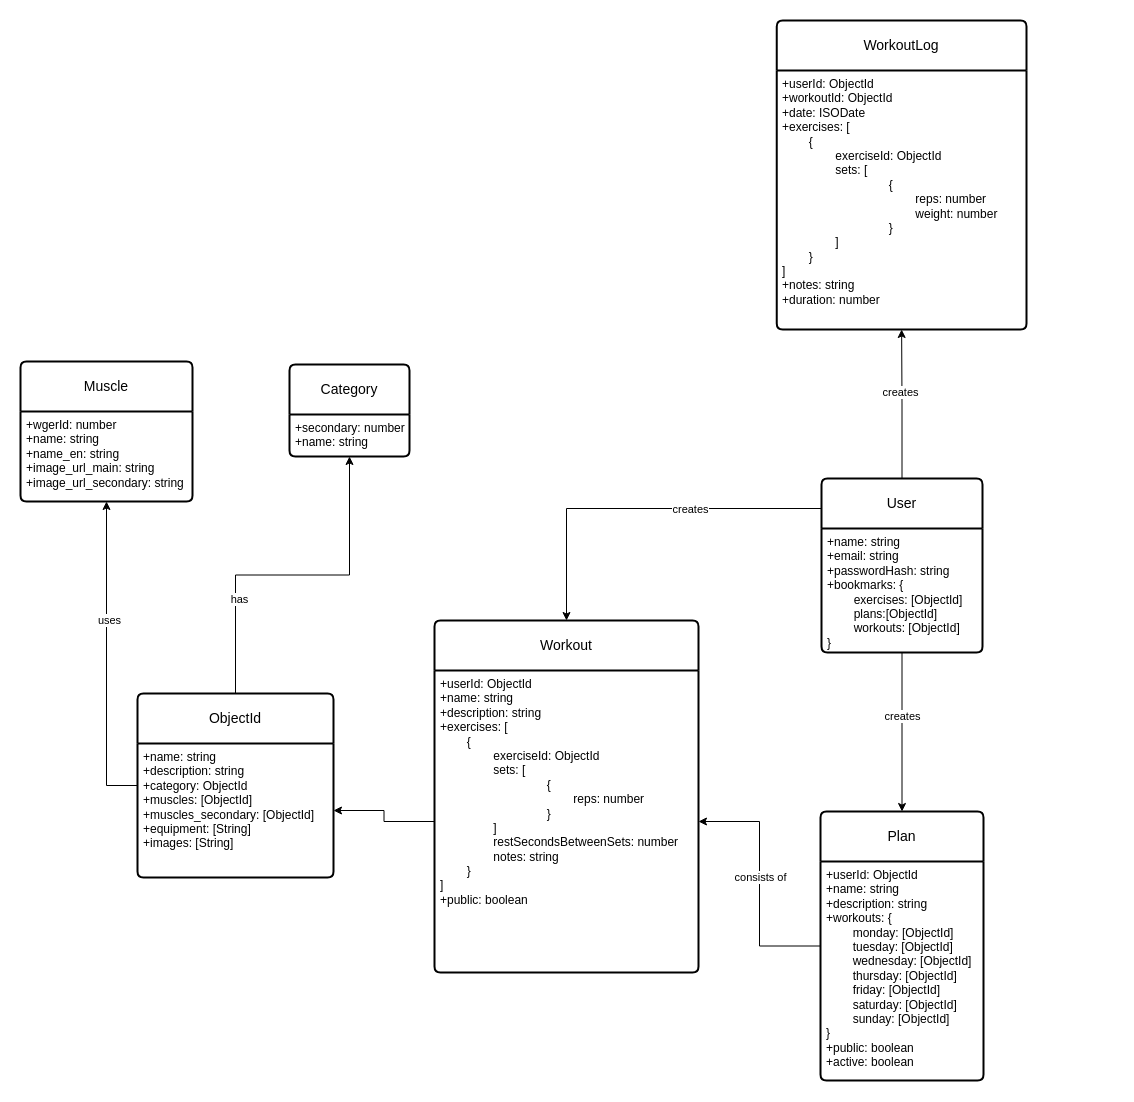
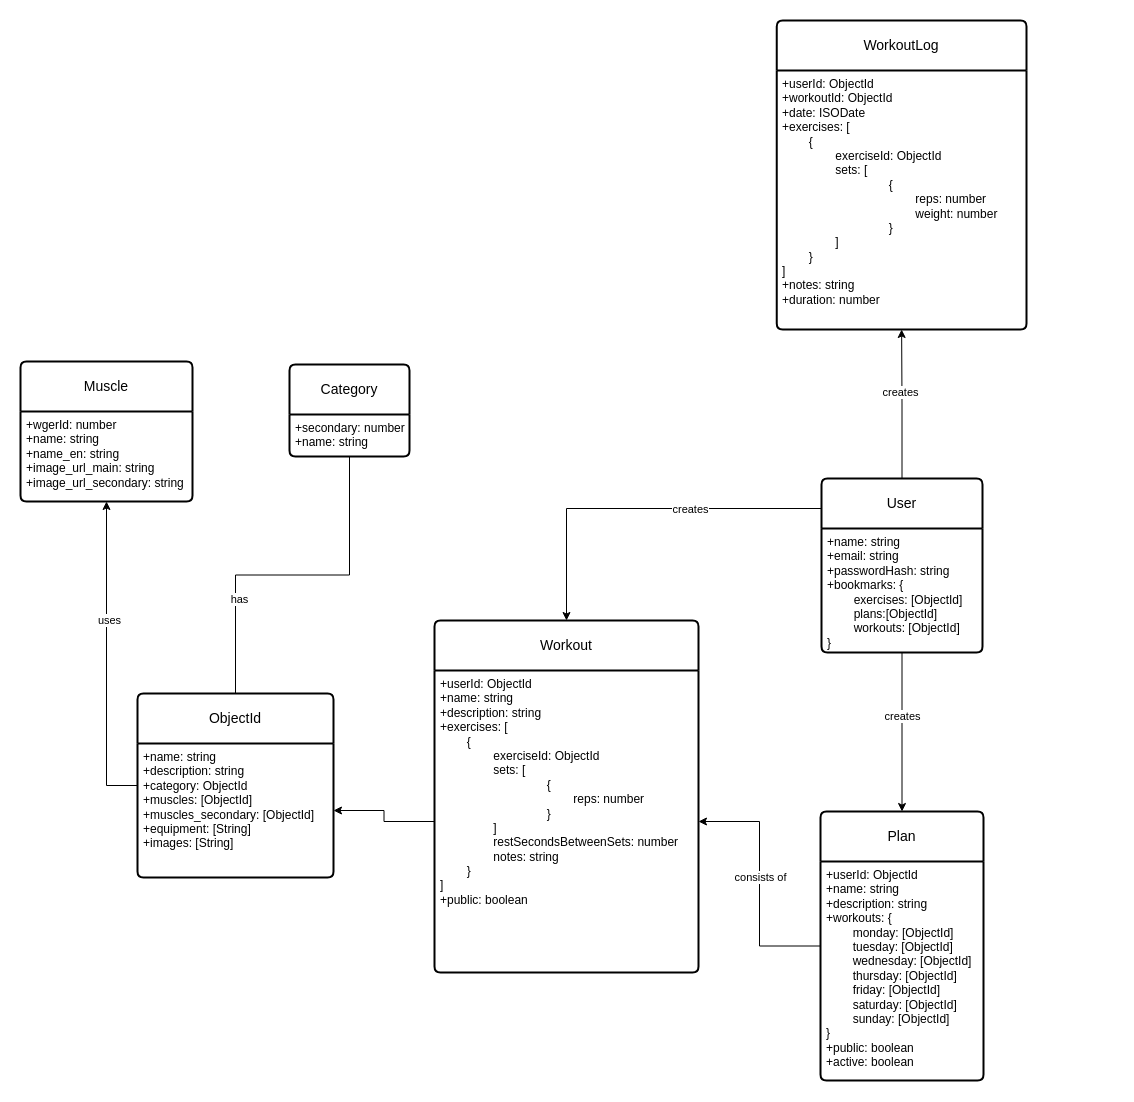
(350, 465) -> (350, 462)
